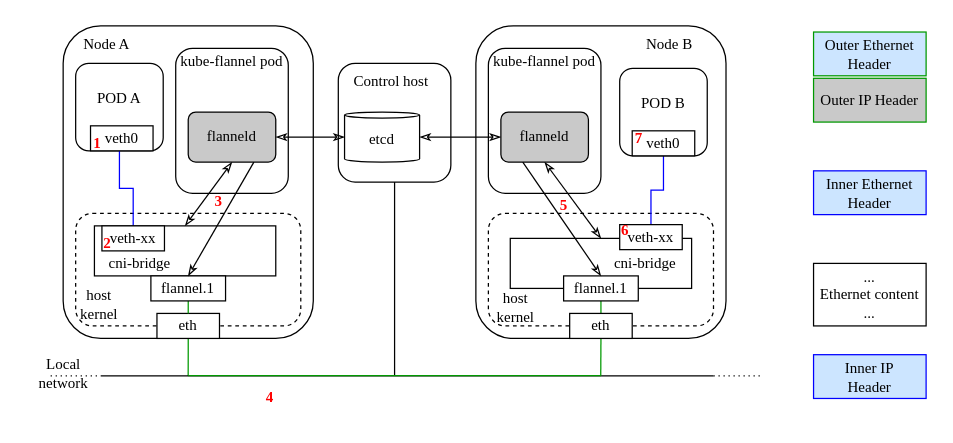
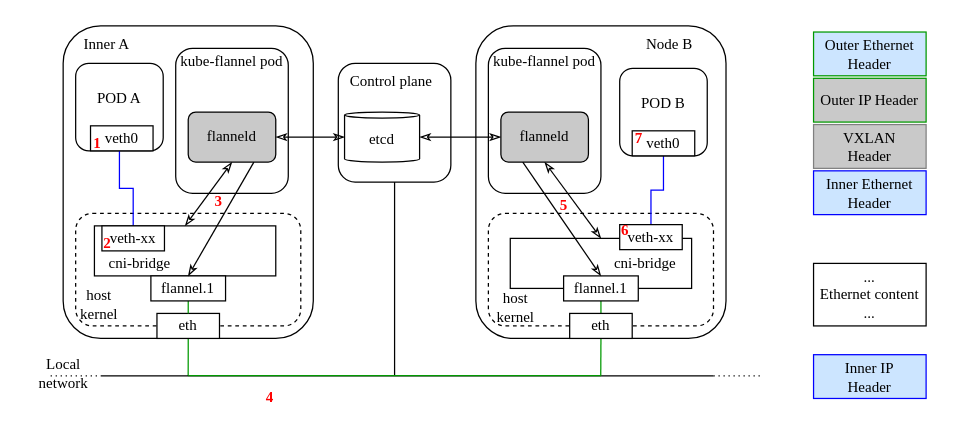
(107, 44) -> (107, 44)
(391, 82) -> (391, 82)
none -> (869, 146)
